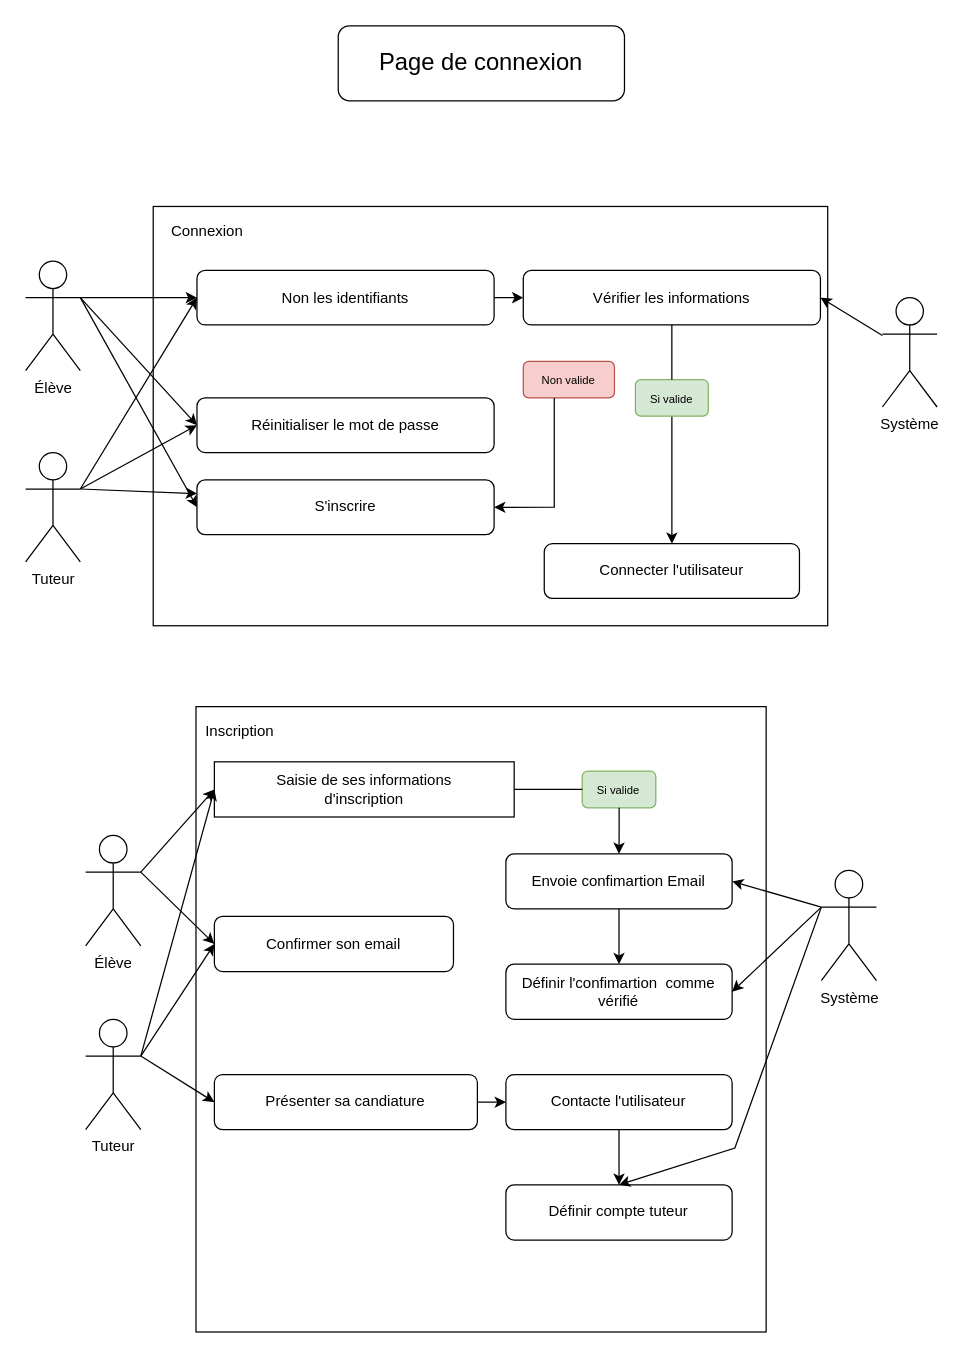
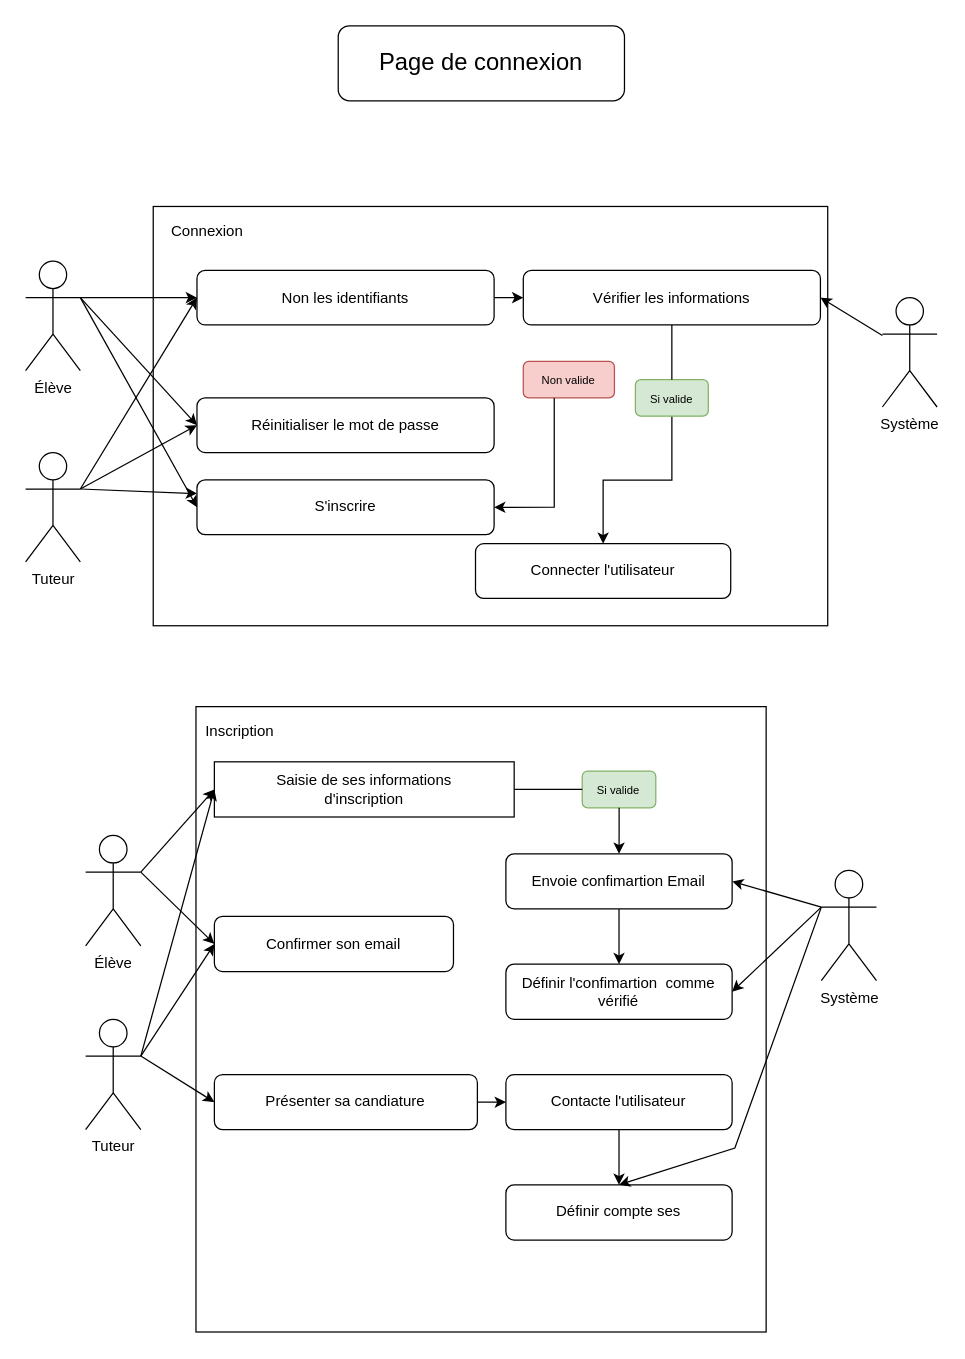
(672, 571) -> (603, 571)
(619, 1212) -> (619, 1212)
